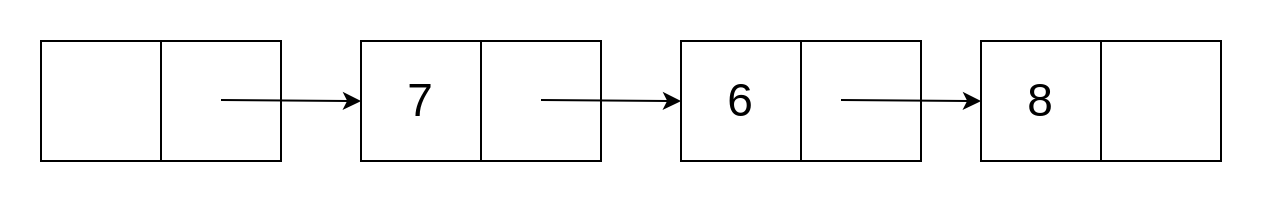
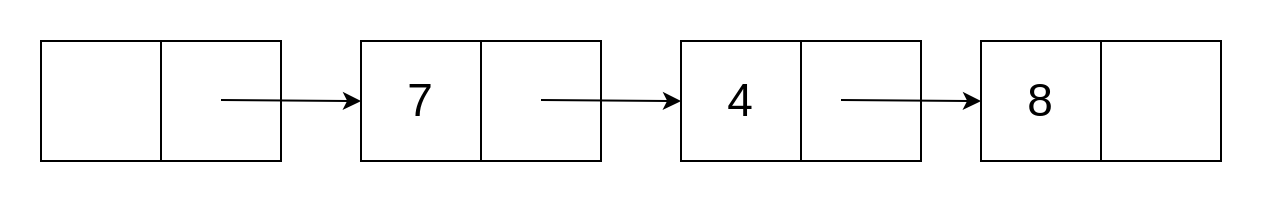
(741, 101) -> (741, 101)
